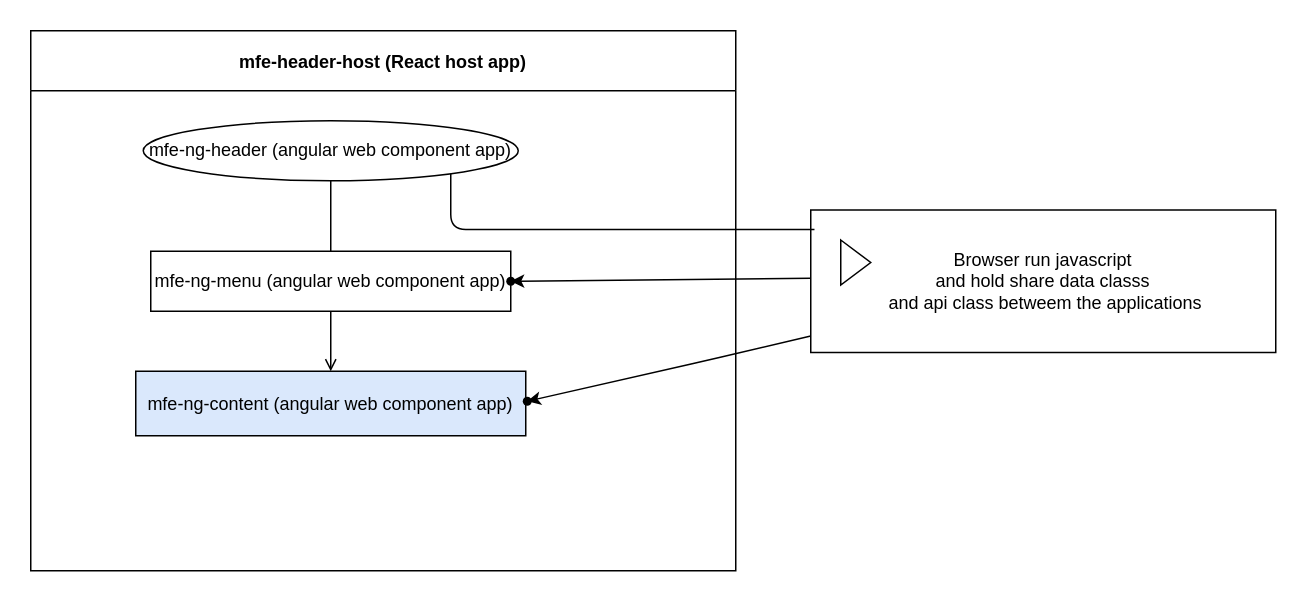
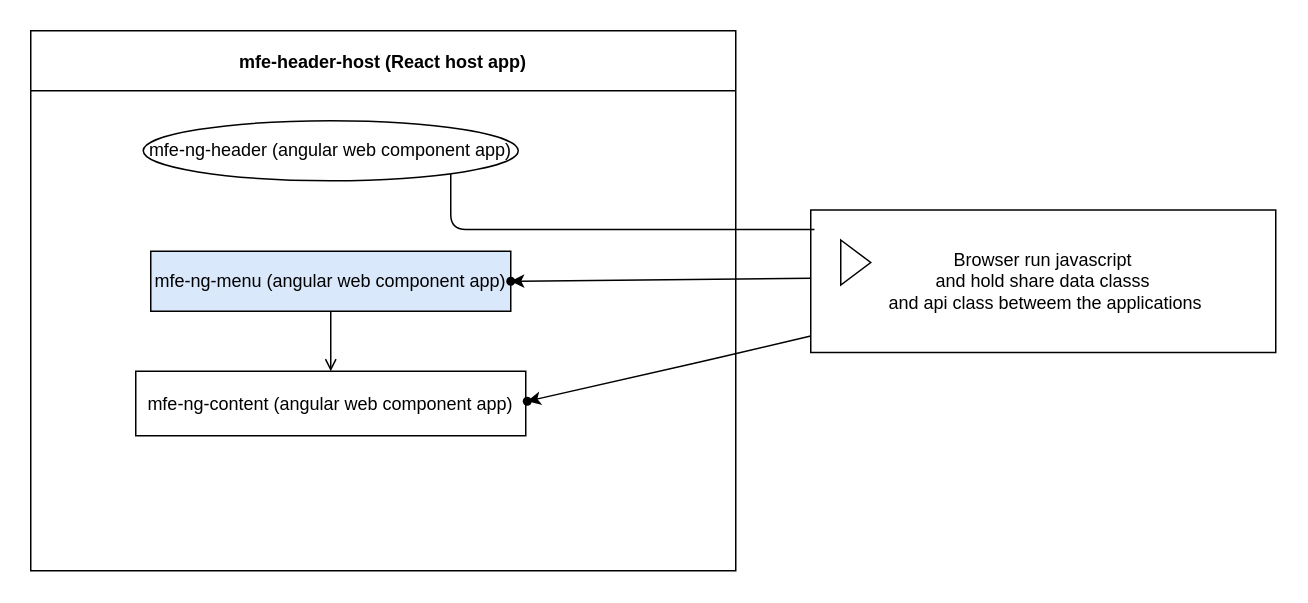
(331, 216) -> none
(331, 281) -> (331, 281)
(331, 404) -> (331, 404)
